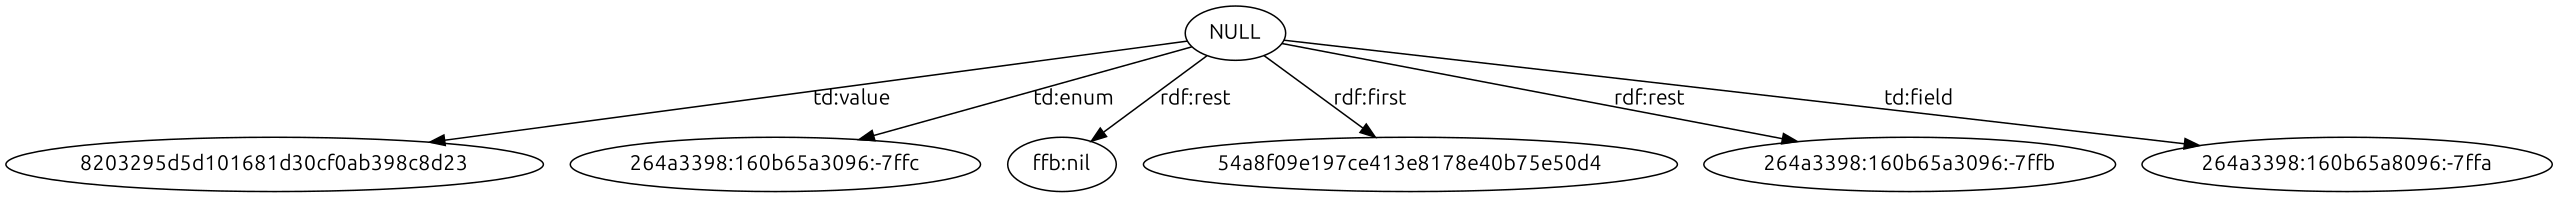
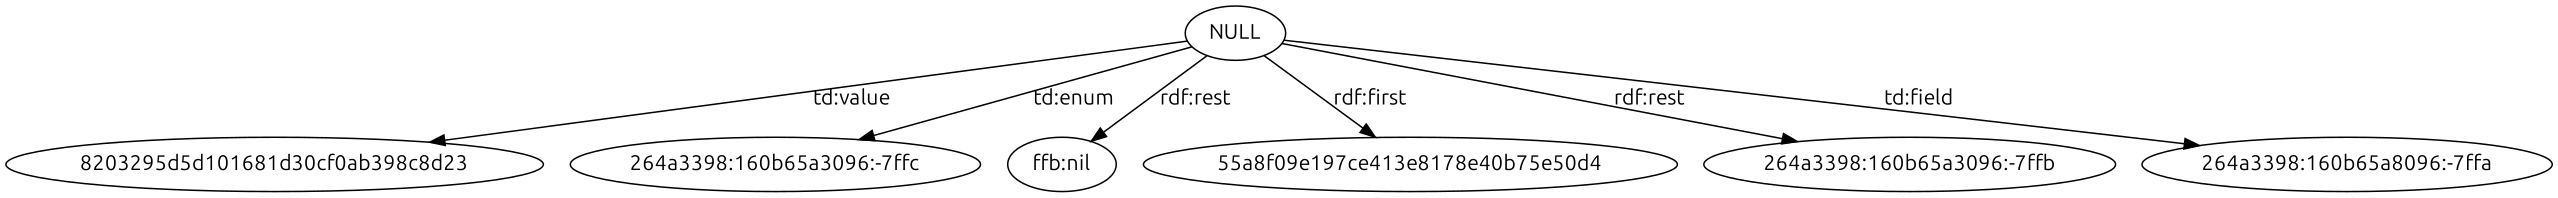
(1410, 164) -> (1410, 164)
